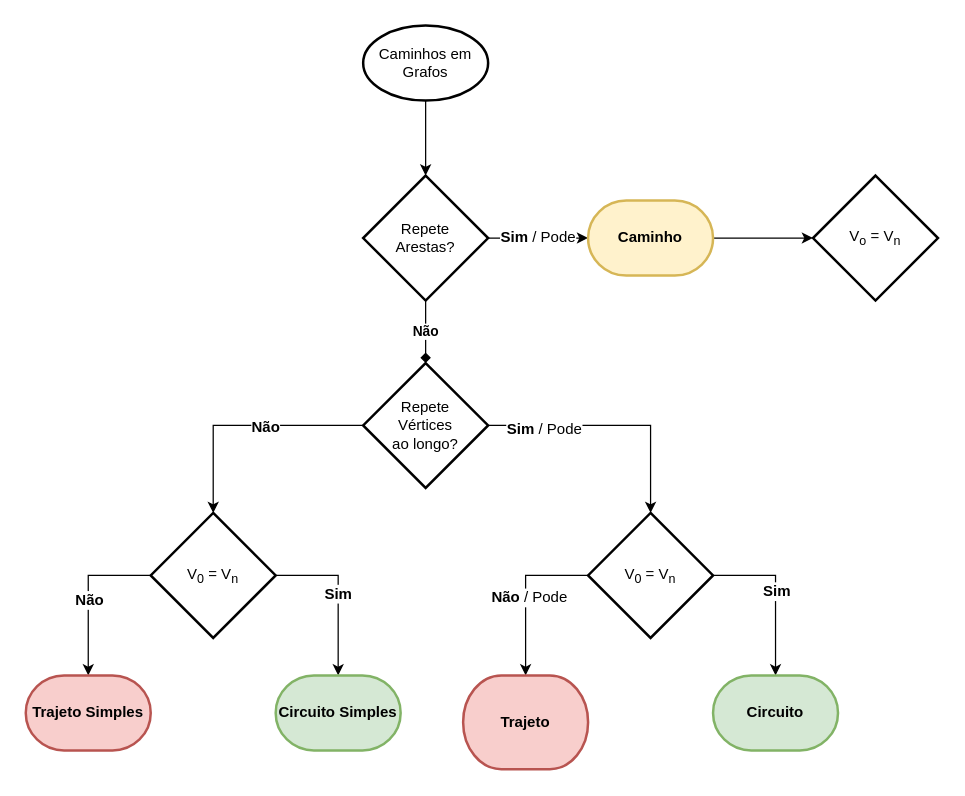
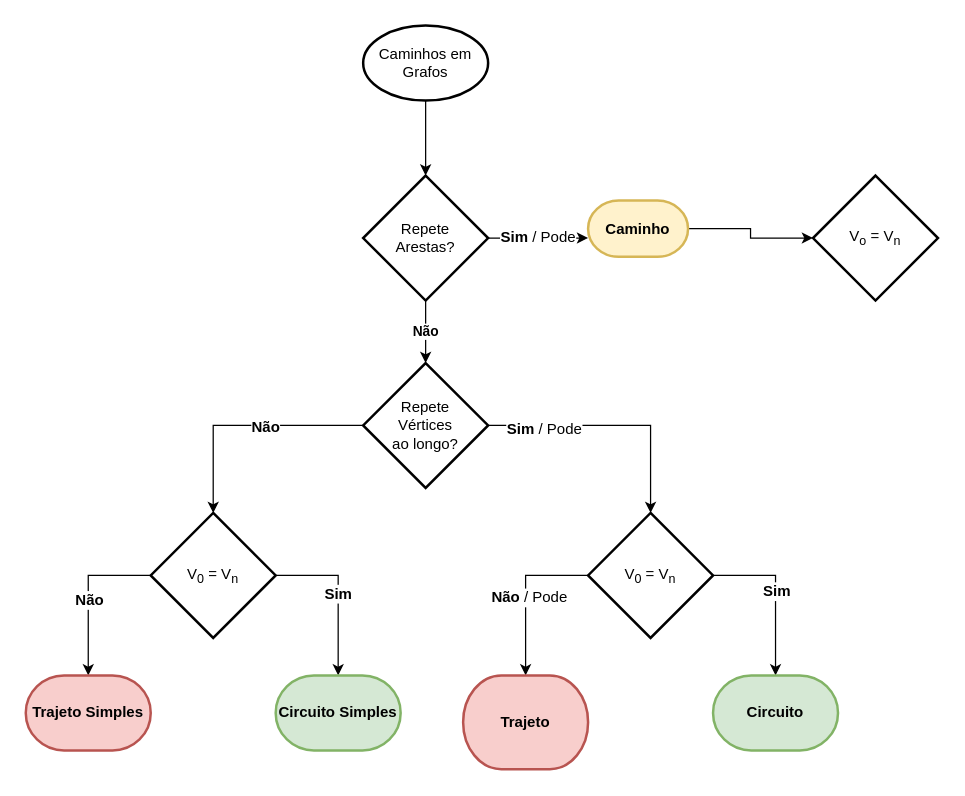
(651, 238) -> (638, 229)
(426, 352) -> (426, 353)
